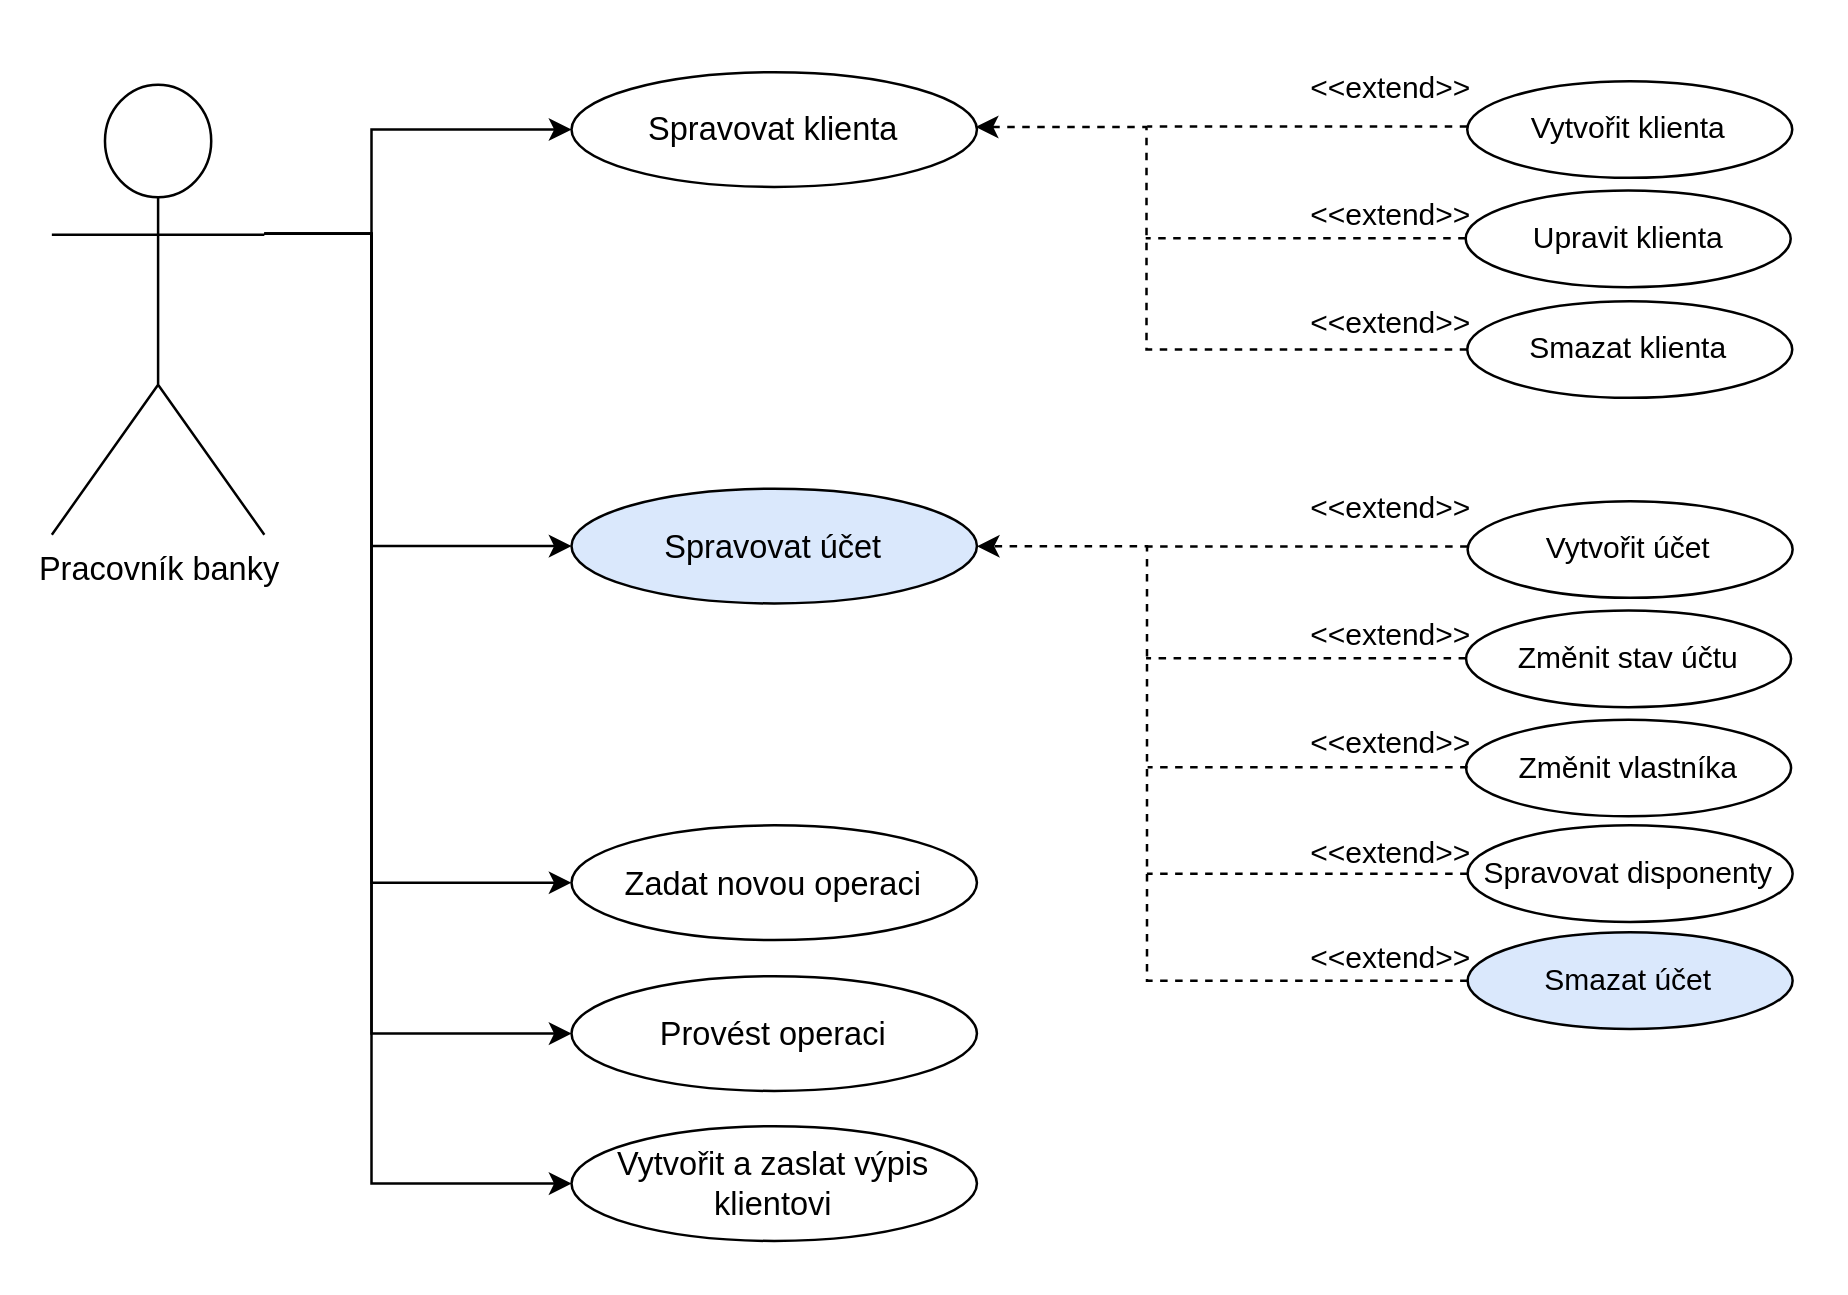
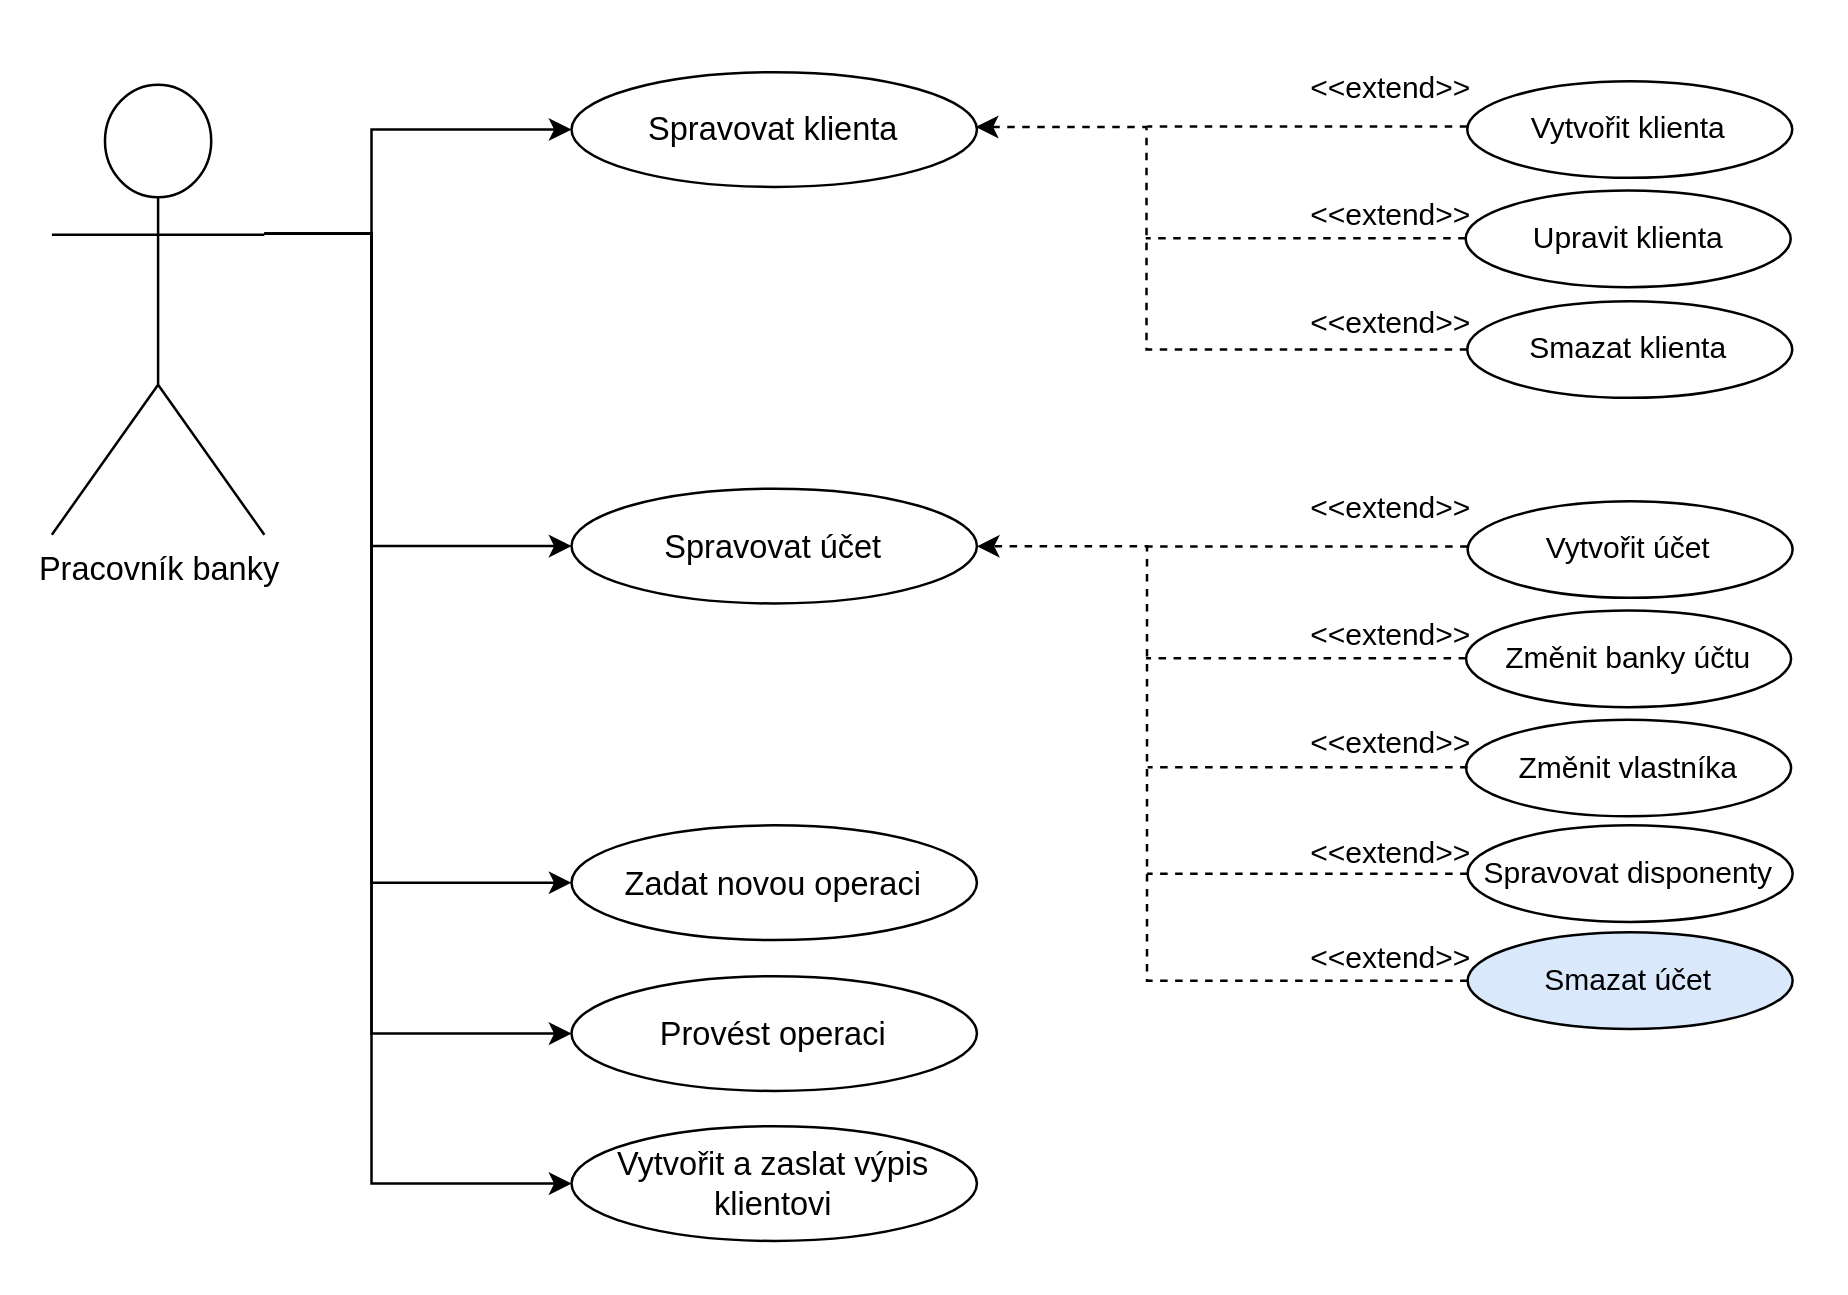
(774, 546) -> (774, 546)
(1629, 659) -> (1629, 659)
